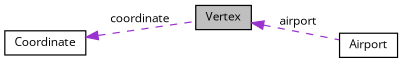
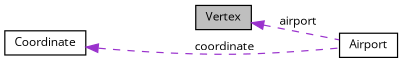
(147, 28) -> (219, 54)
